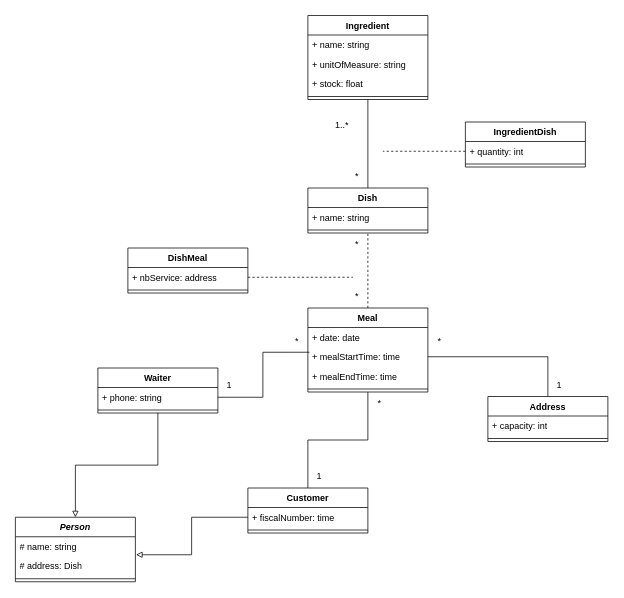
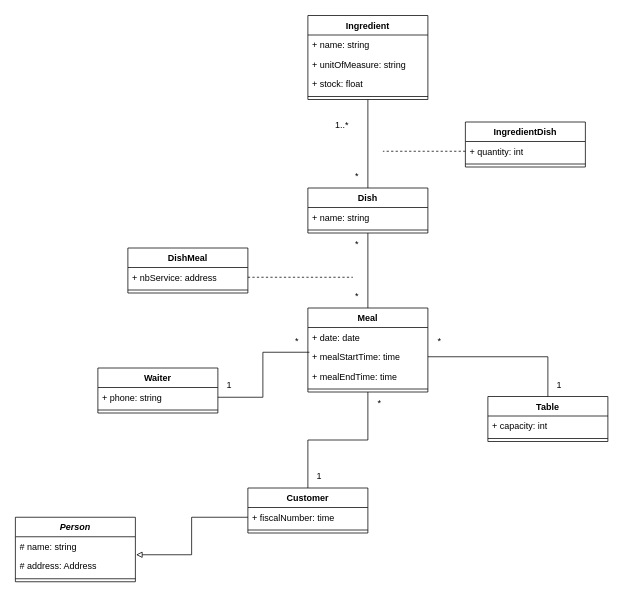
(368, 271) -> (368, 271)
(548, 407) -> (548, 407)
(120, 465) -> none
(53, 567) -> (62, 567)
